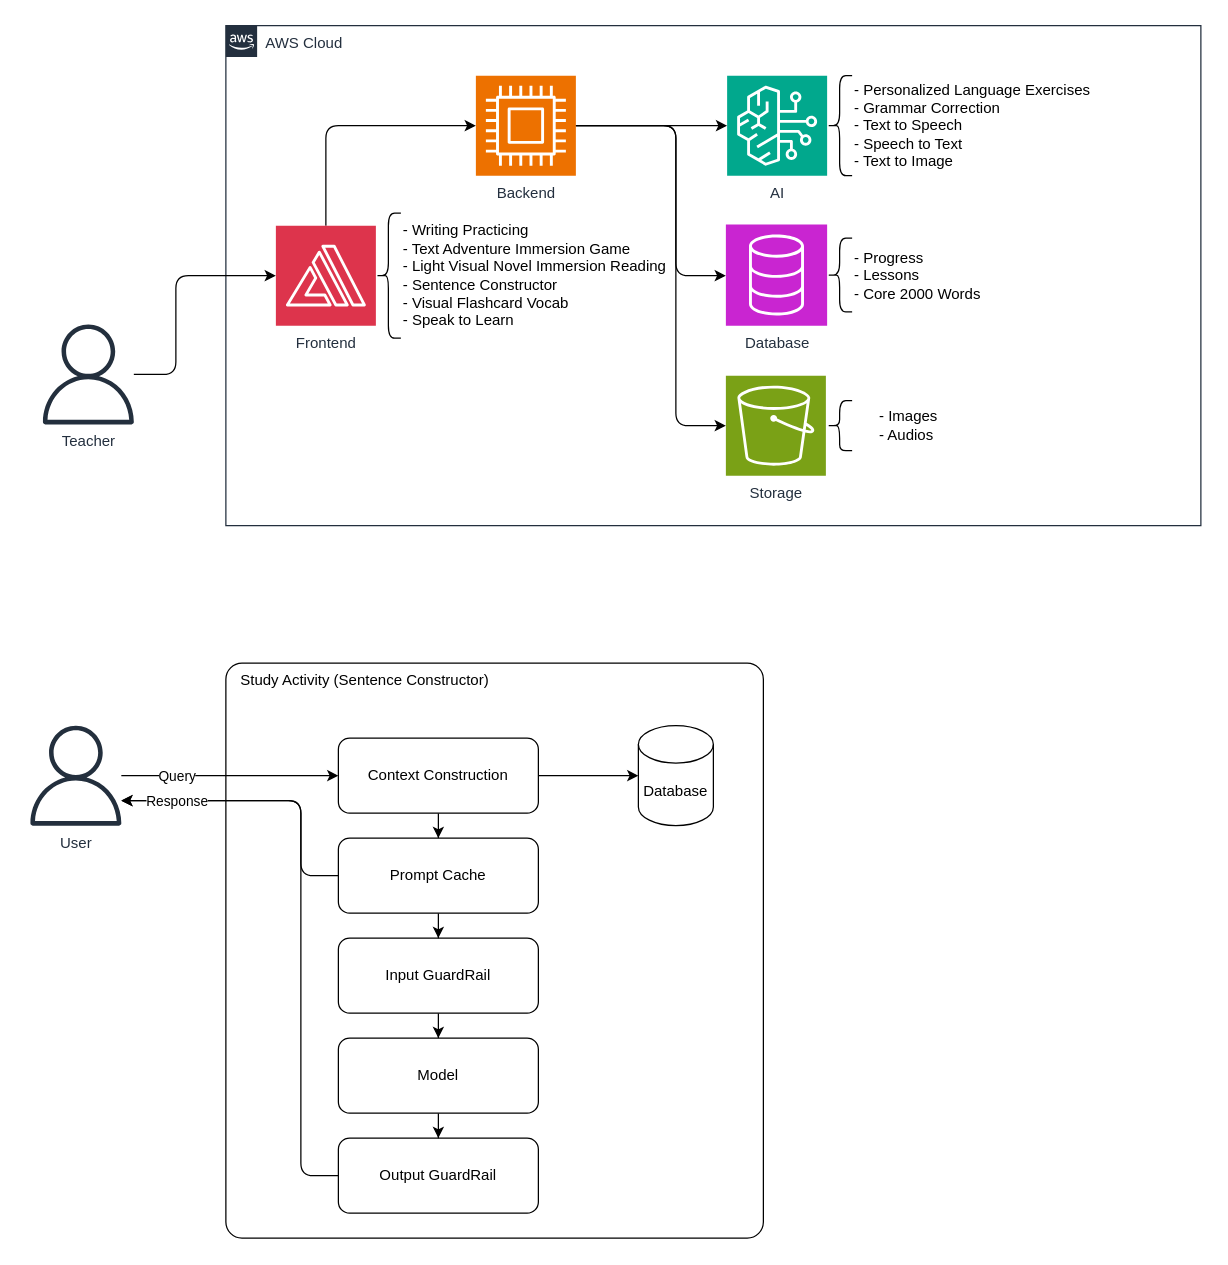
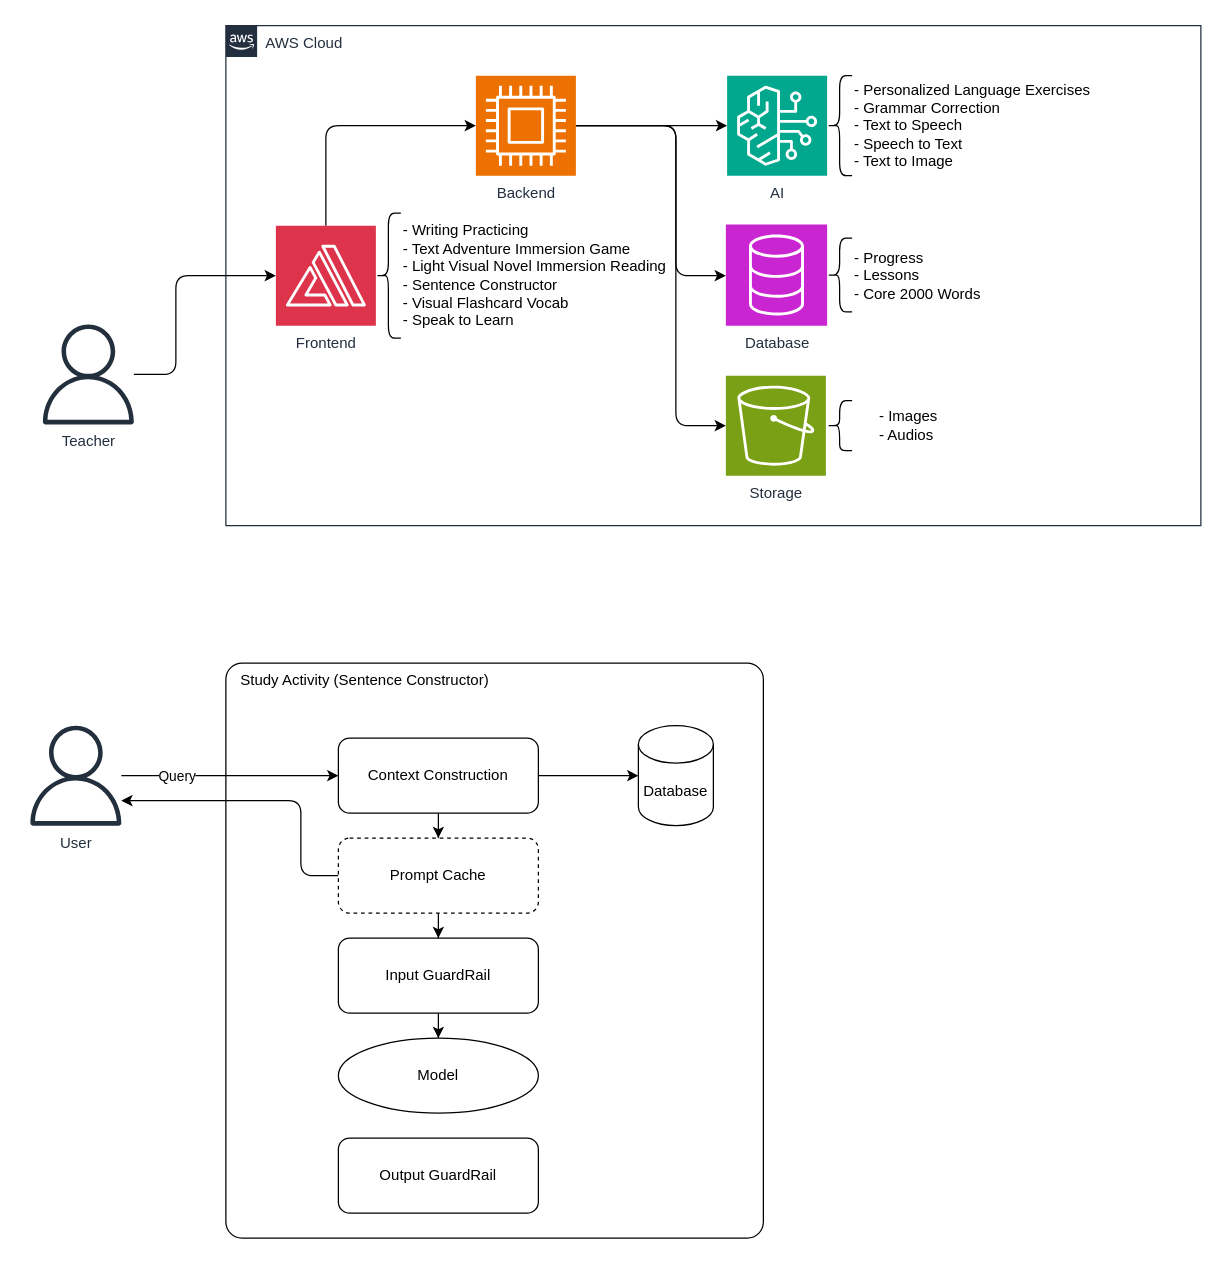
(438, 876) -> (438, 876)
(301, 1037) -> none
(438, 1076) -> (438, 1076)
(438, 1130) -> none
